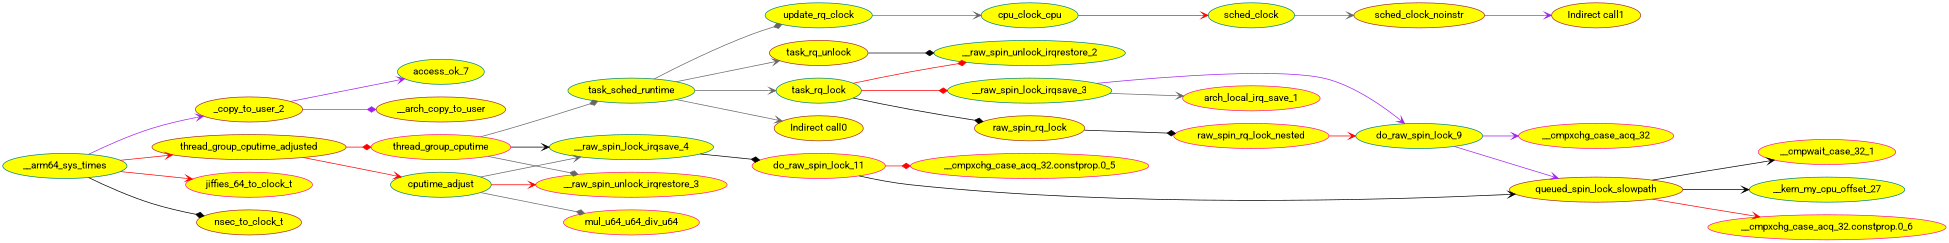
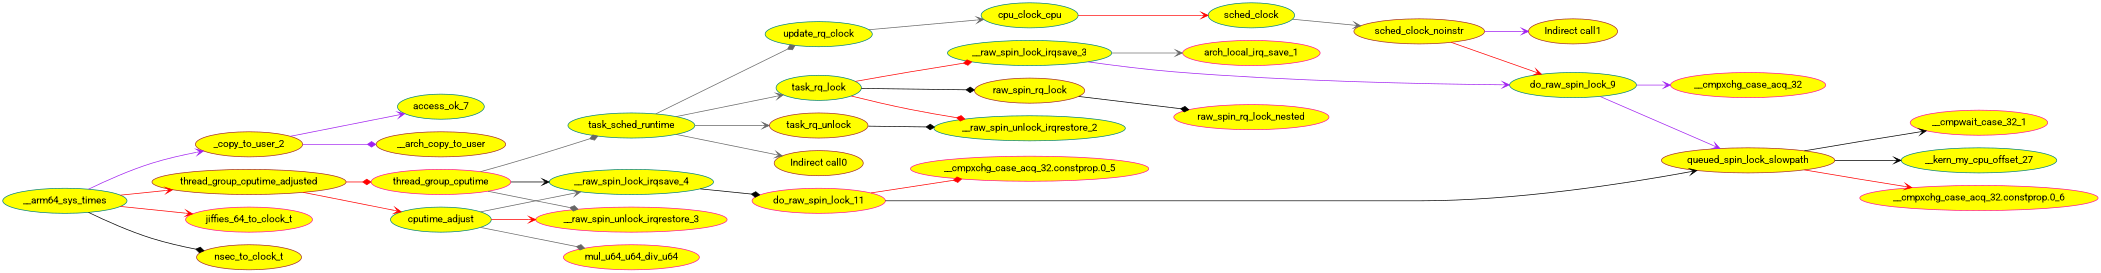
(1339, 136) -> (1493, 57)
